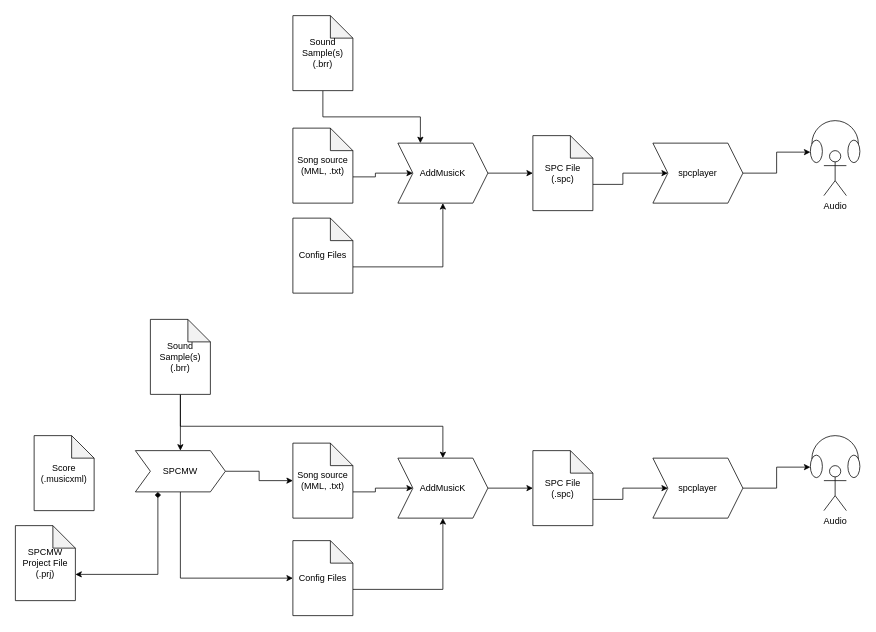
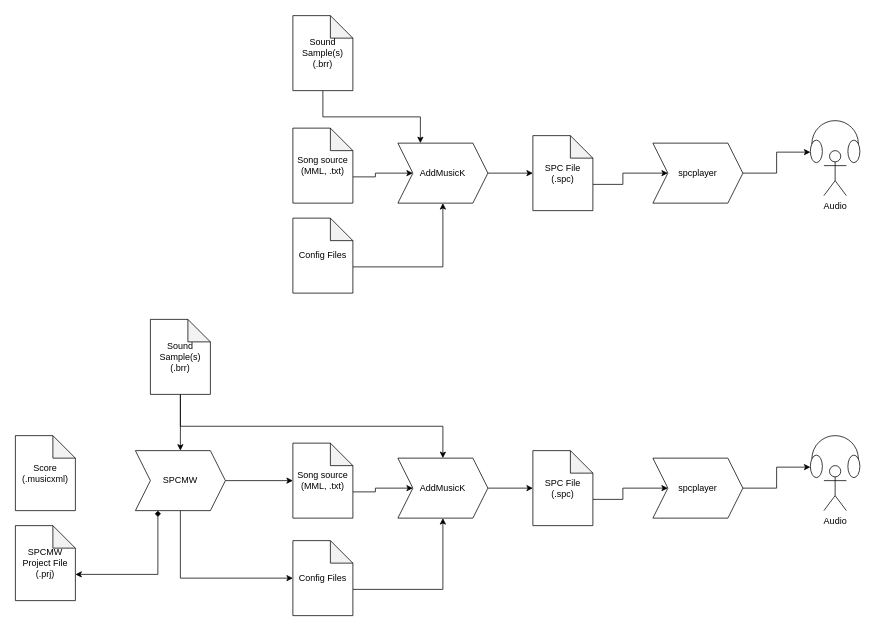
(180, 471) -> (180, 480)
(64, 473) -> (45, 473)
